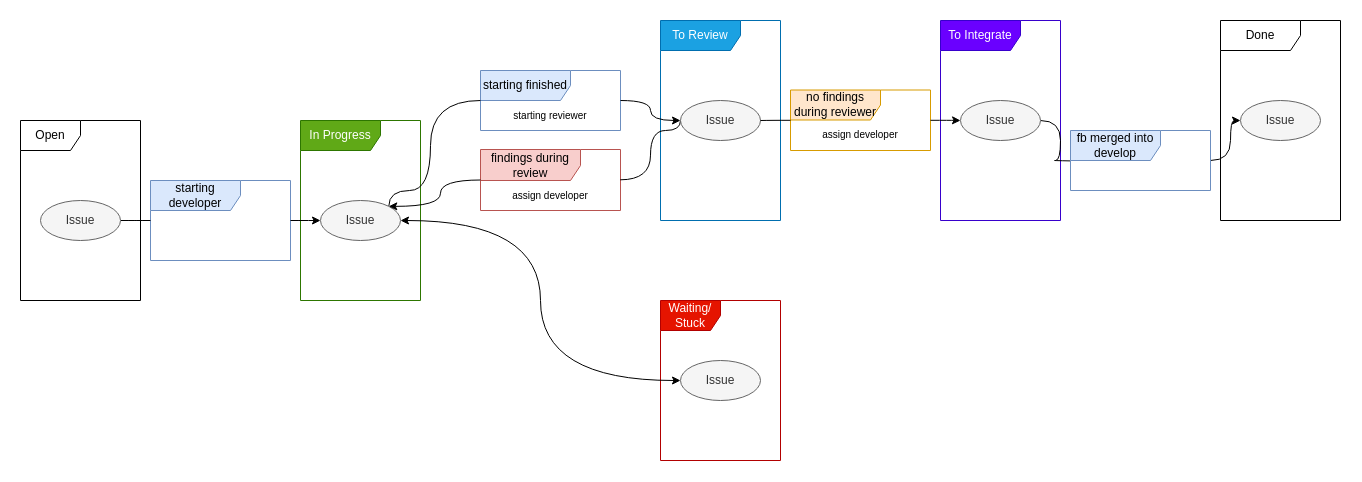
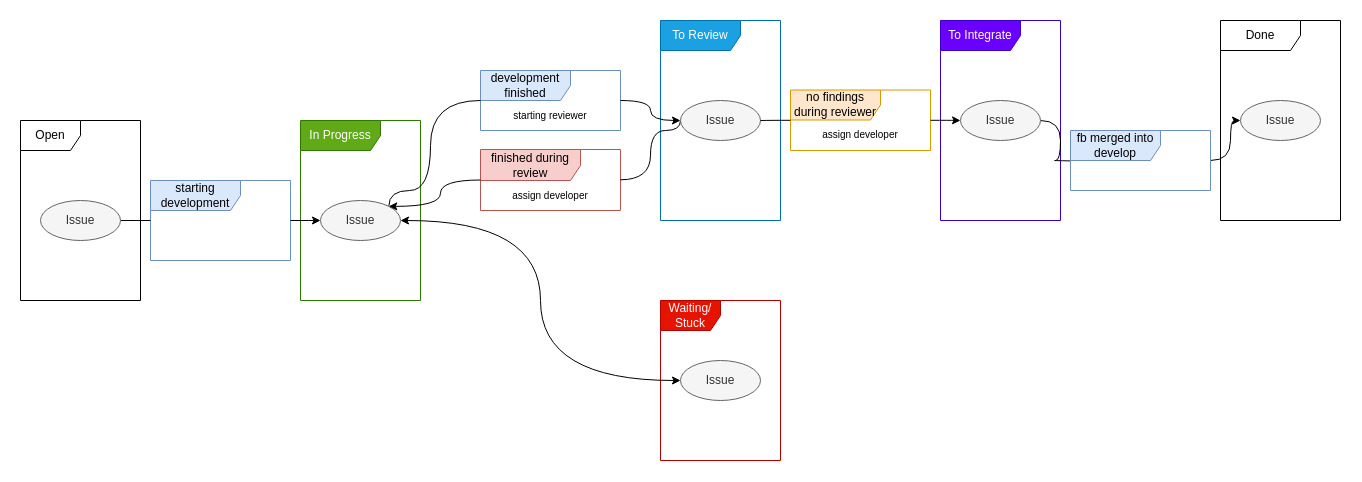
(526, 86) -> (526, 86)
(531, 166) -> (531, 166)
(196, 196) -> (196, 196)
